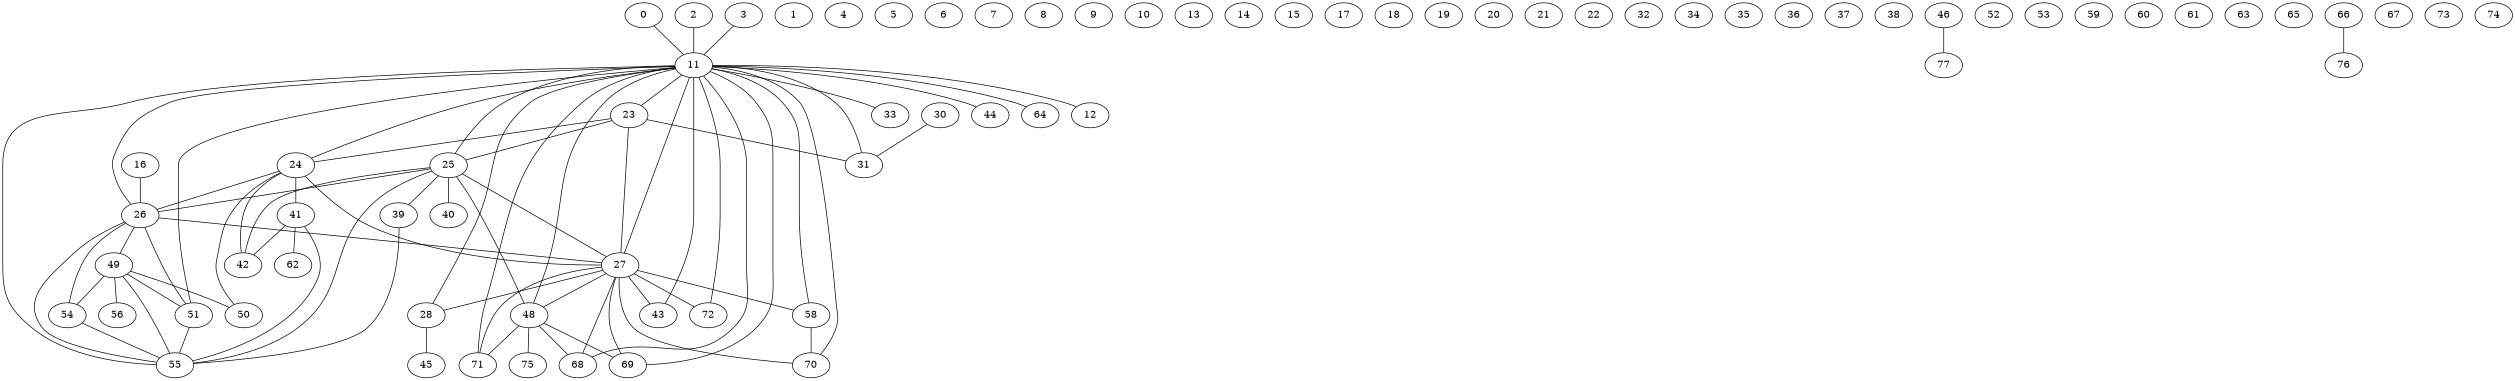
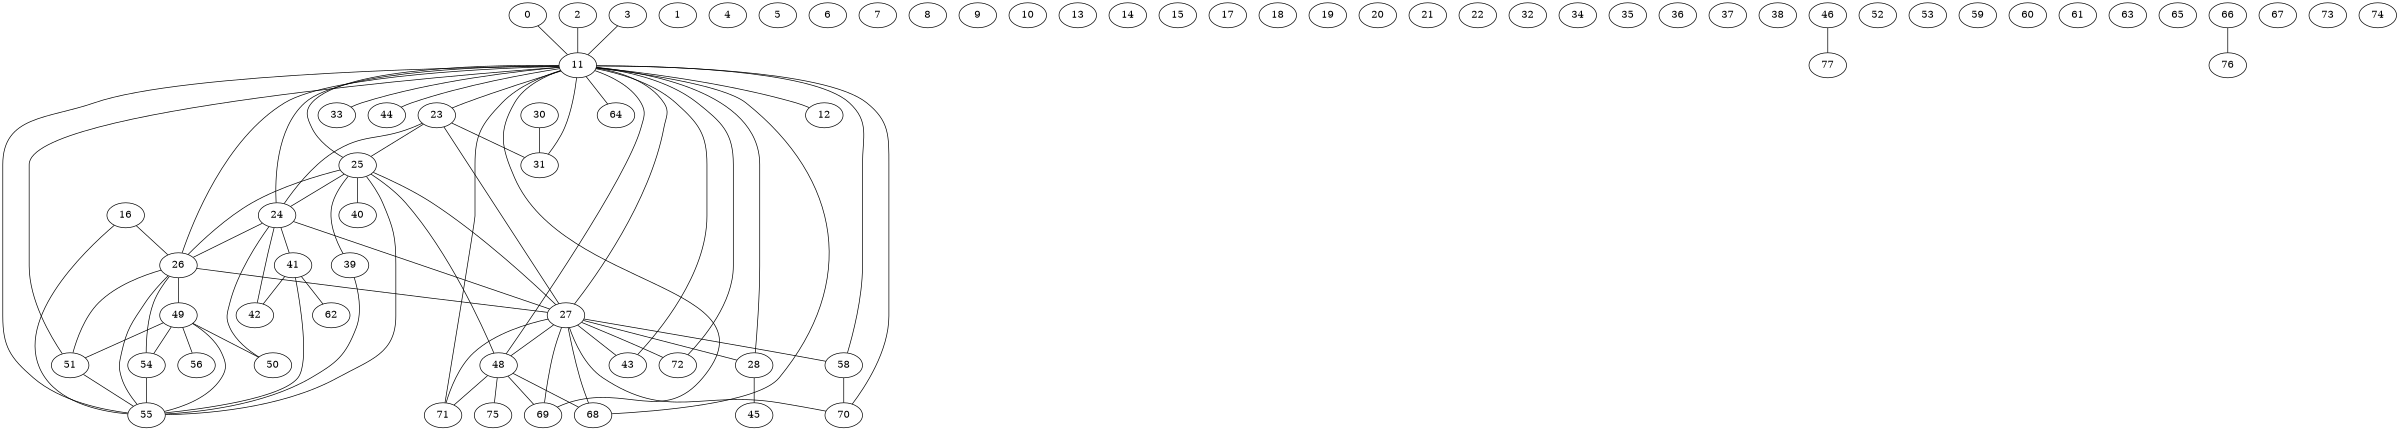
(279, 198) -> (317, 190)
none -> (36, 335)
